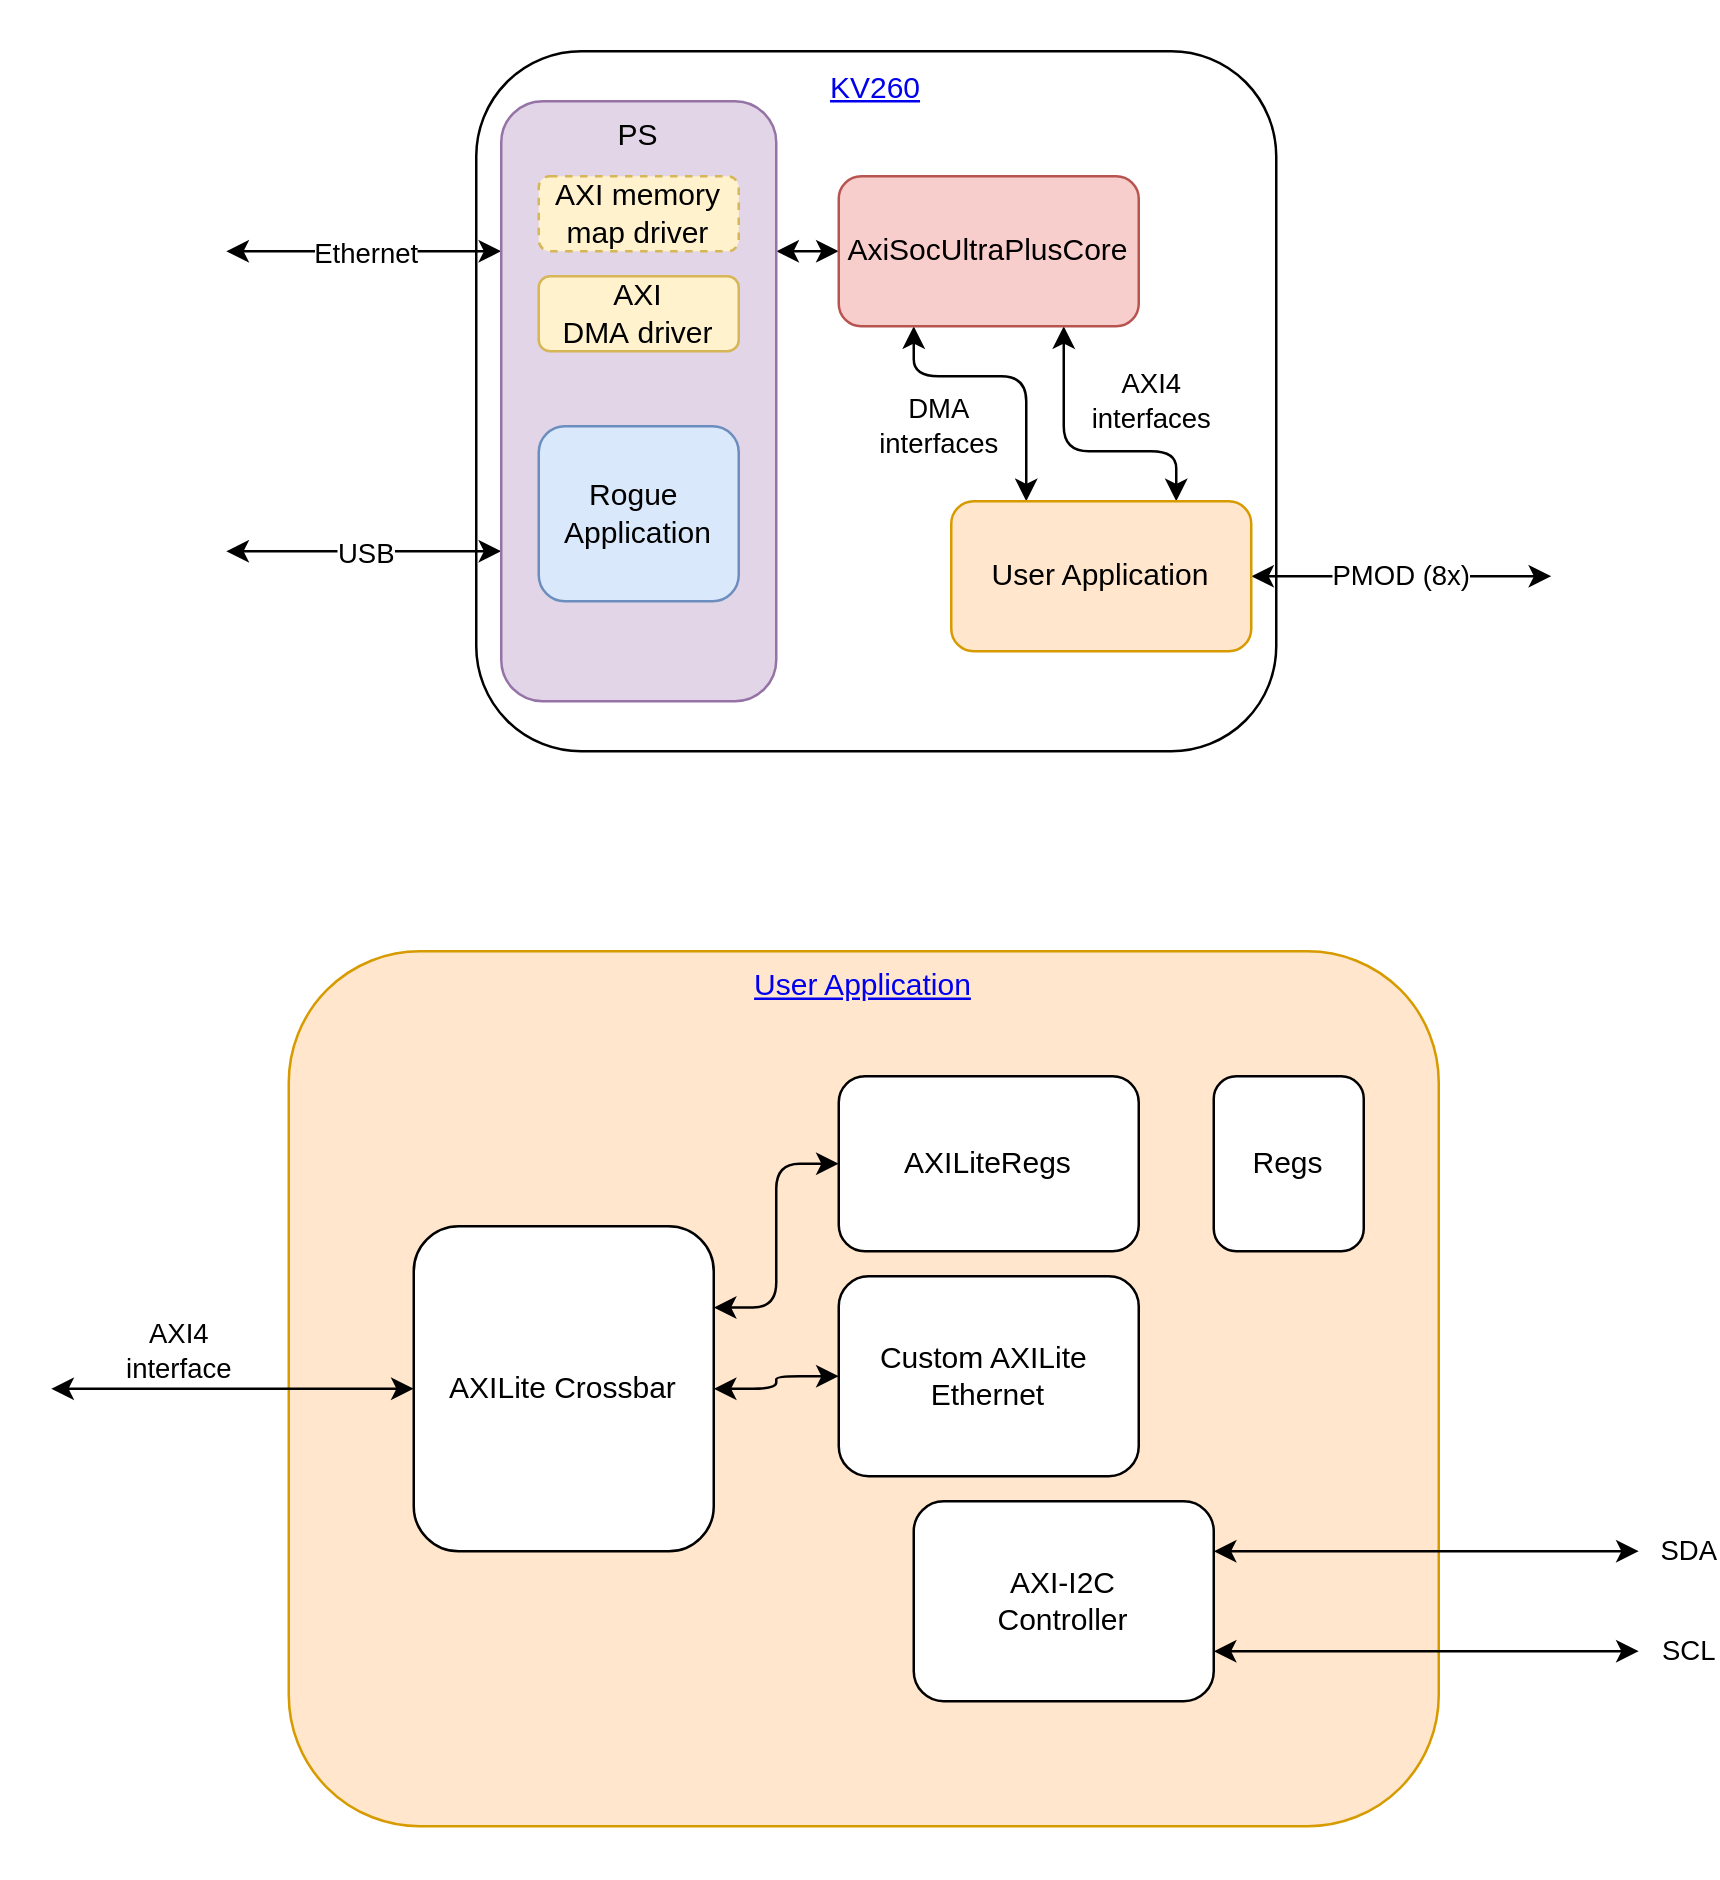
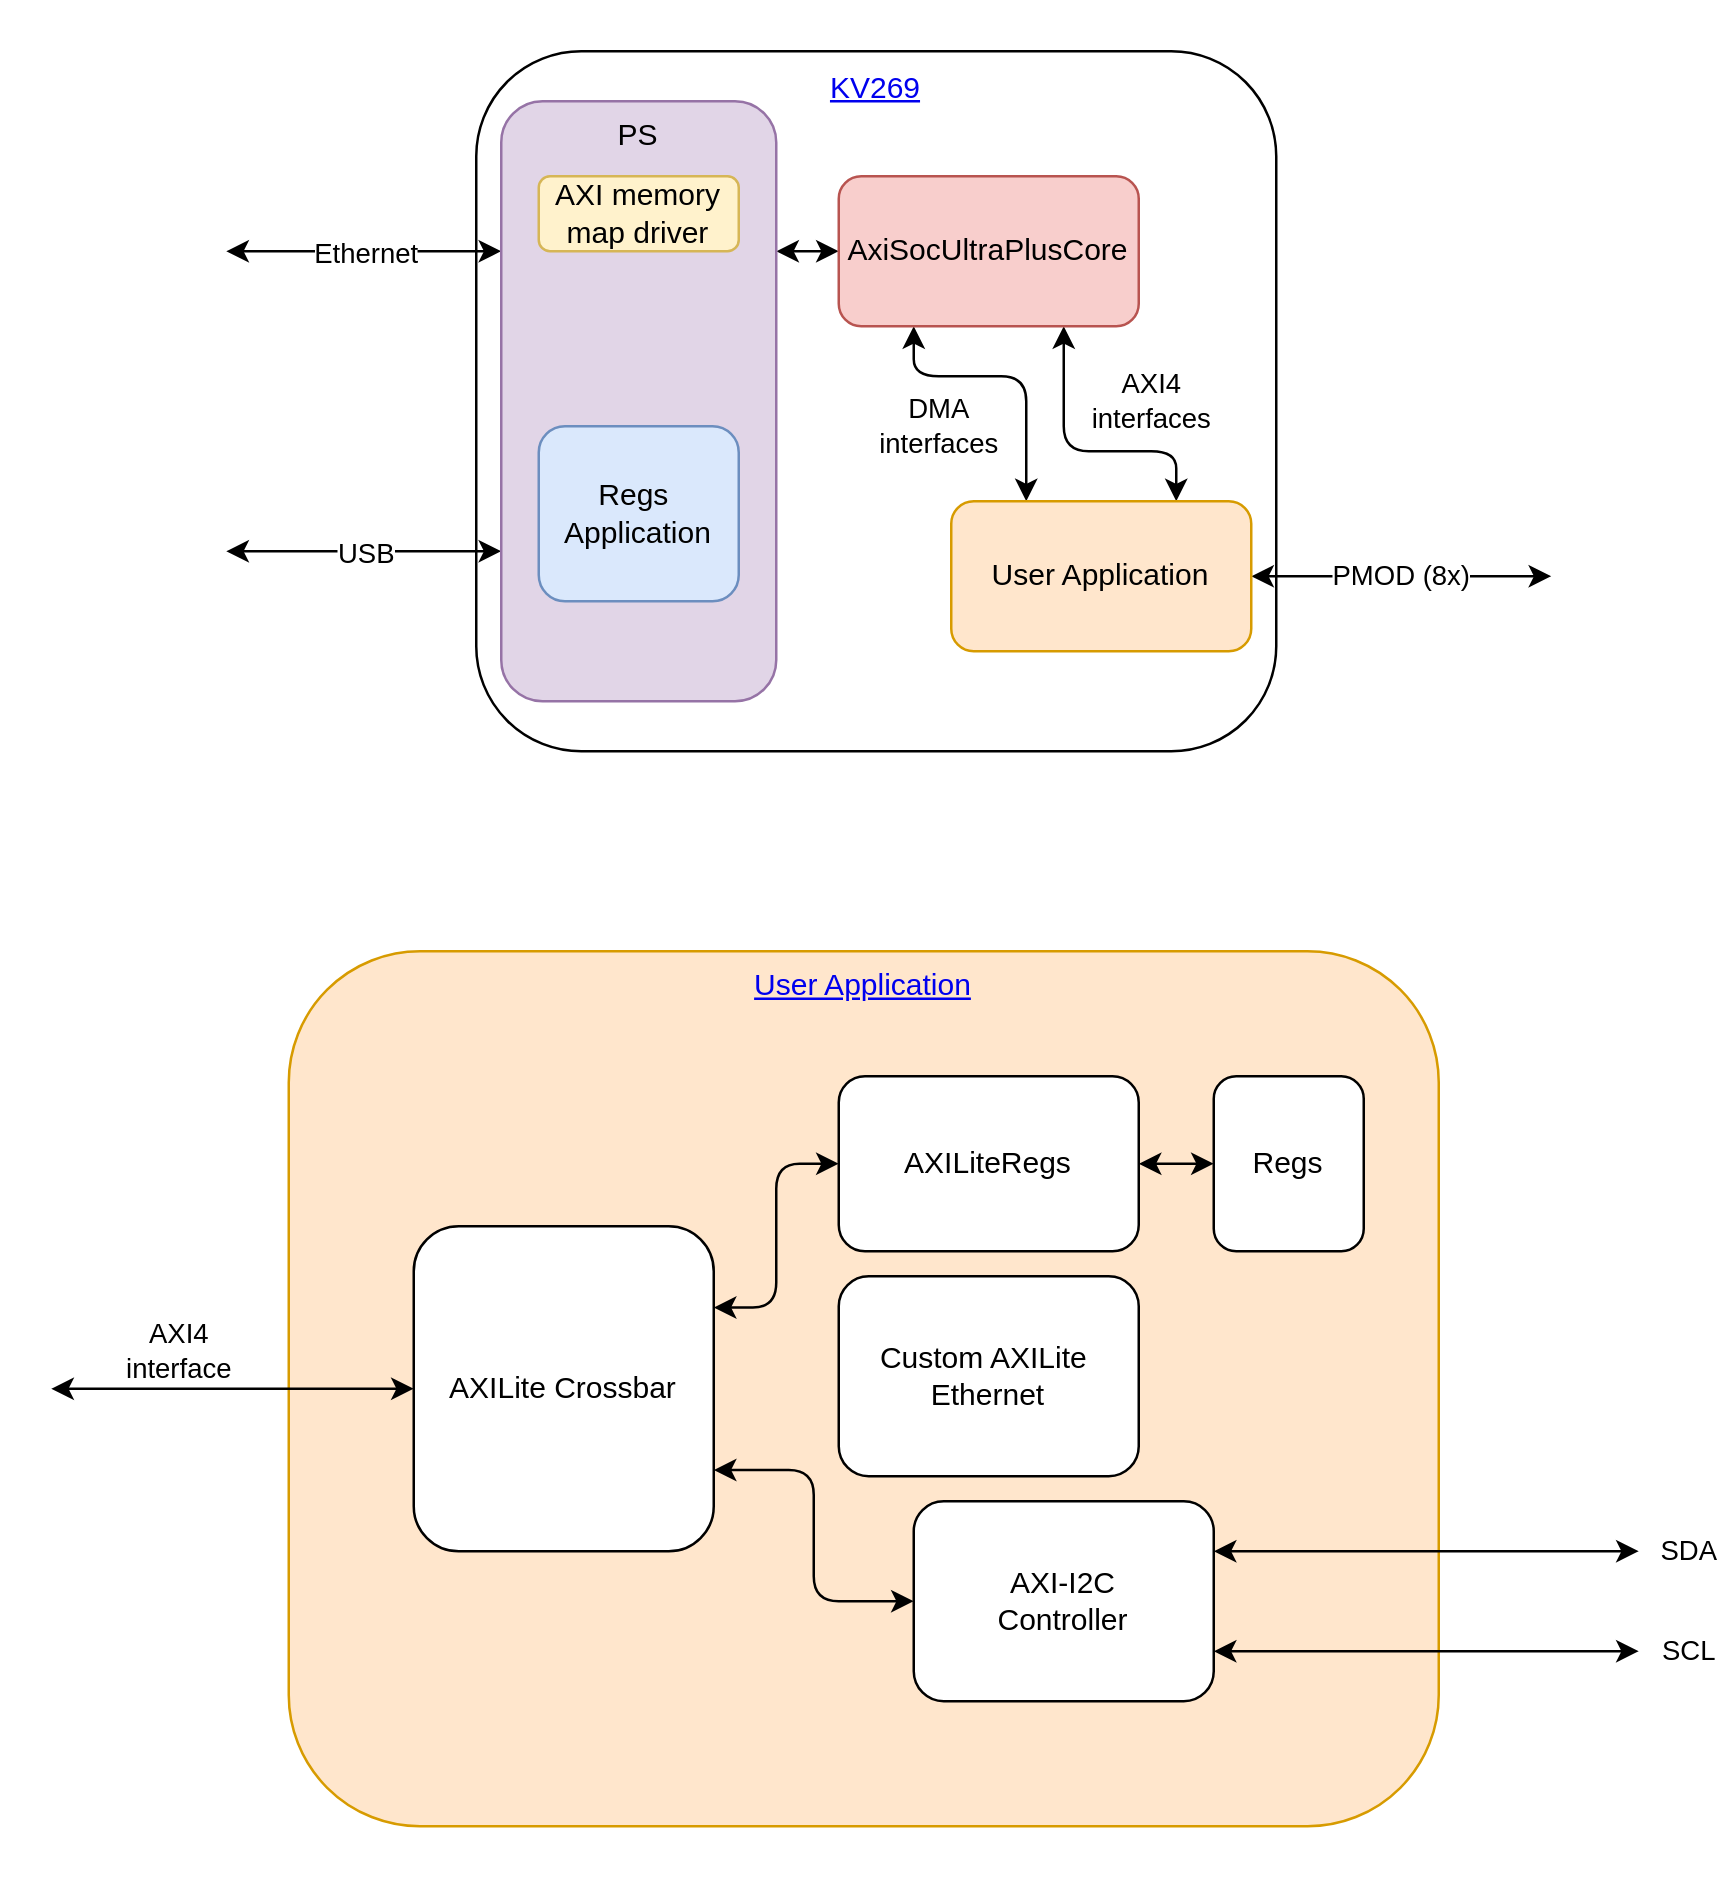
(876, 89) -> (876, 89)
(639, 214) -> (639, 214)
(639, 314) -> none
(639, 514) -> (639, 514)
none -> (1176, 1164)
(776, 1381) -> none
none -> (814, 1535)
